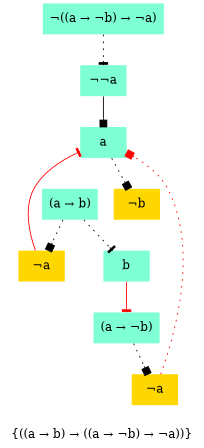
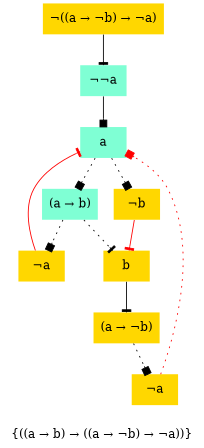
(103, 19) -> (103, 19)
(103, 48) -> (103, 48)
none -> (89, 170)
none -> (132, 233)
(127, 266) -> (127, 266)
(127, 295) -> (127, 295)
(127, 328) -> (127, 328)
